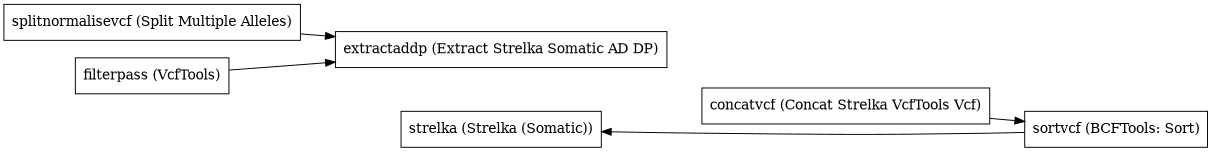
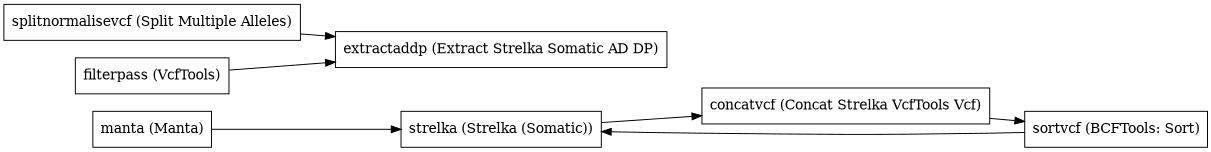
none -> (647, 119)
none -> (152, 129)
